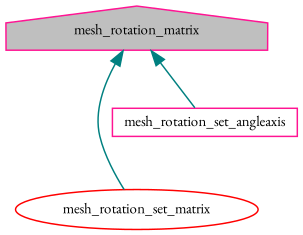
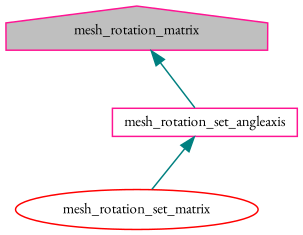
(98, 128) -> (168, 169)
